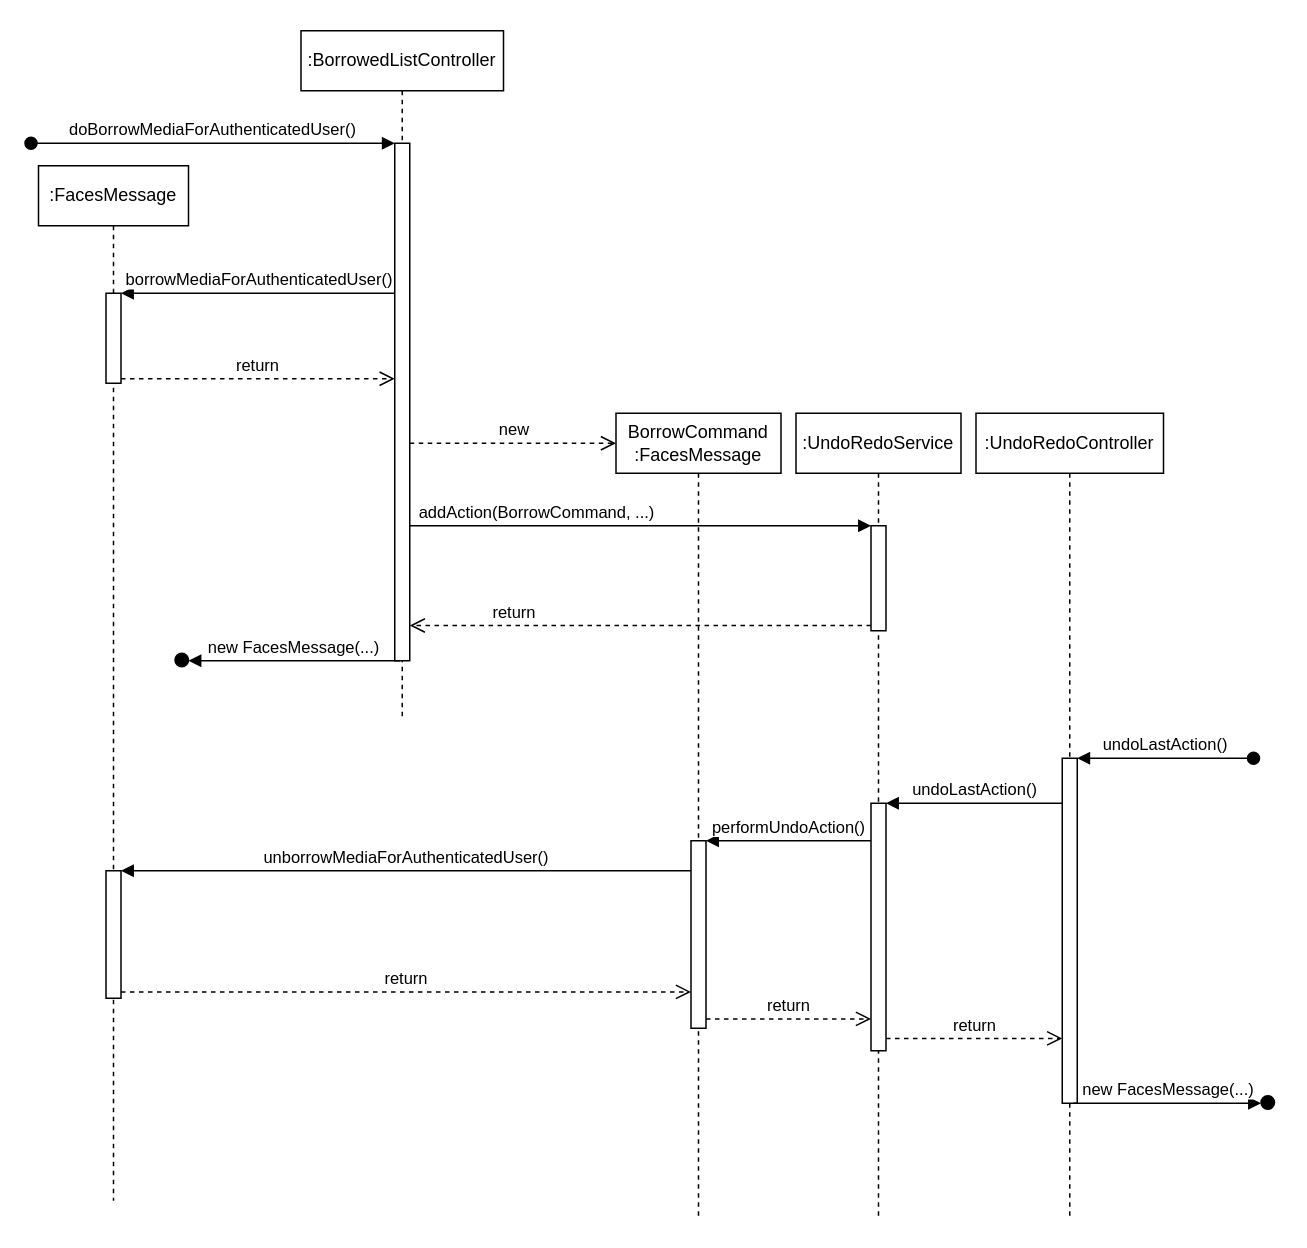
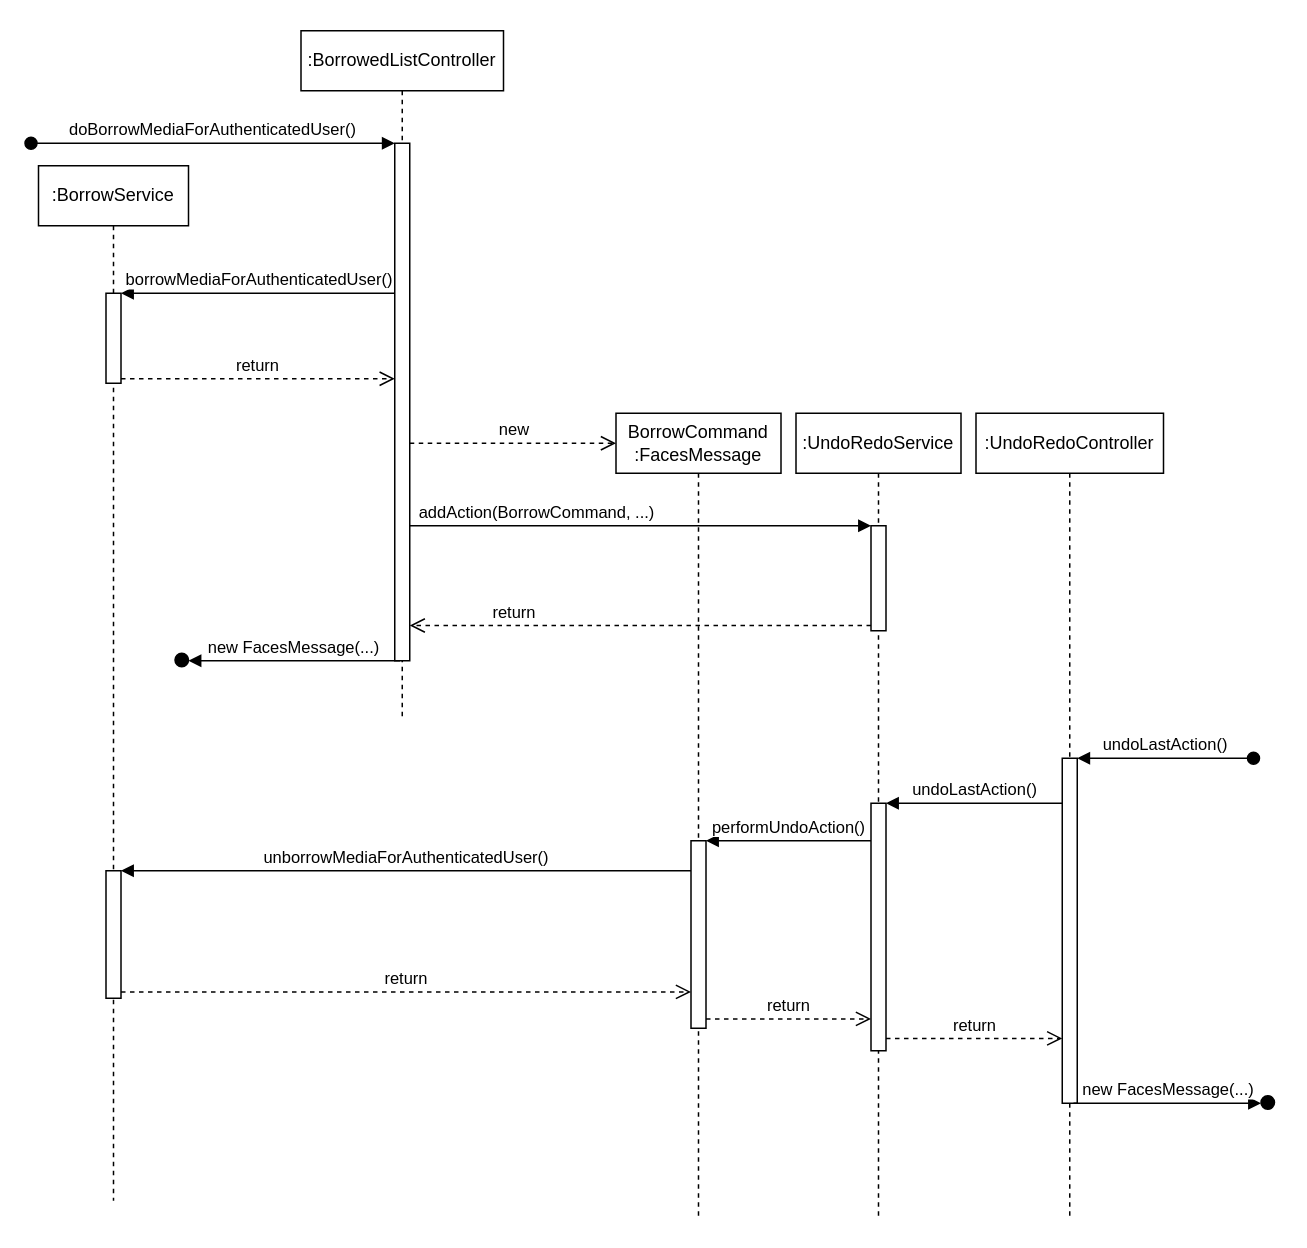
(113, 196) -> (113, 196)
